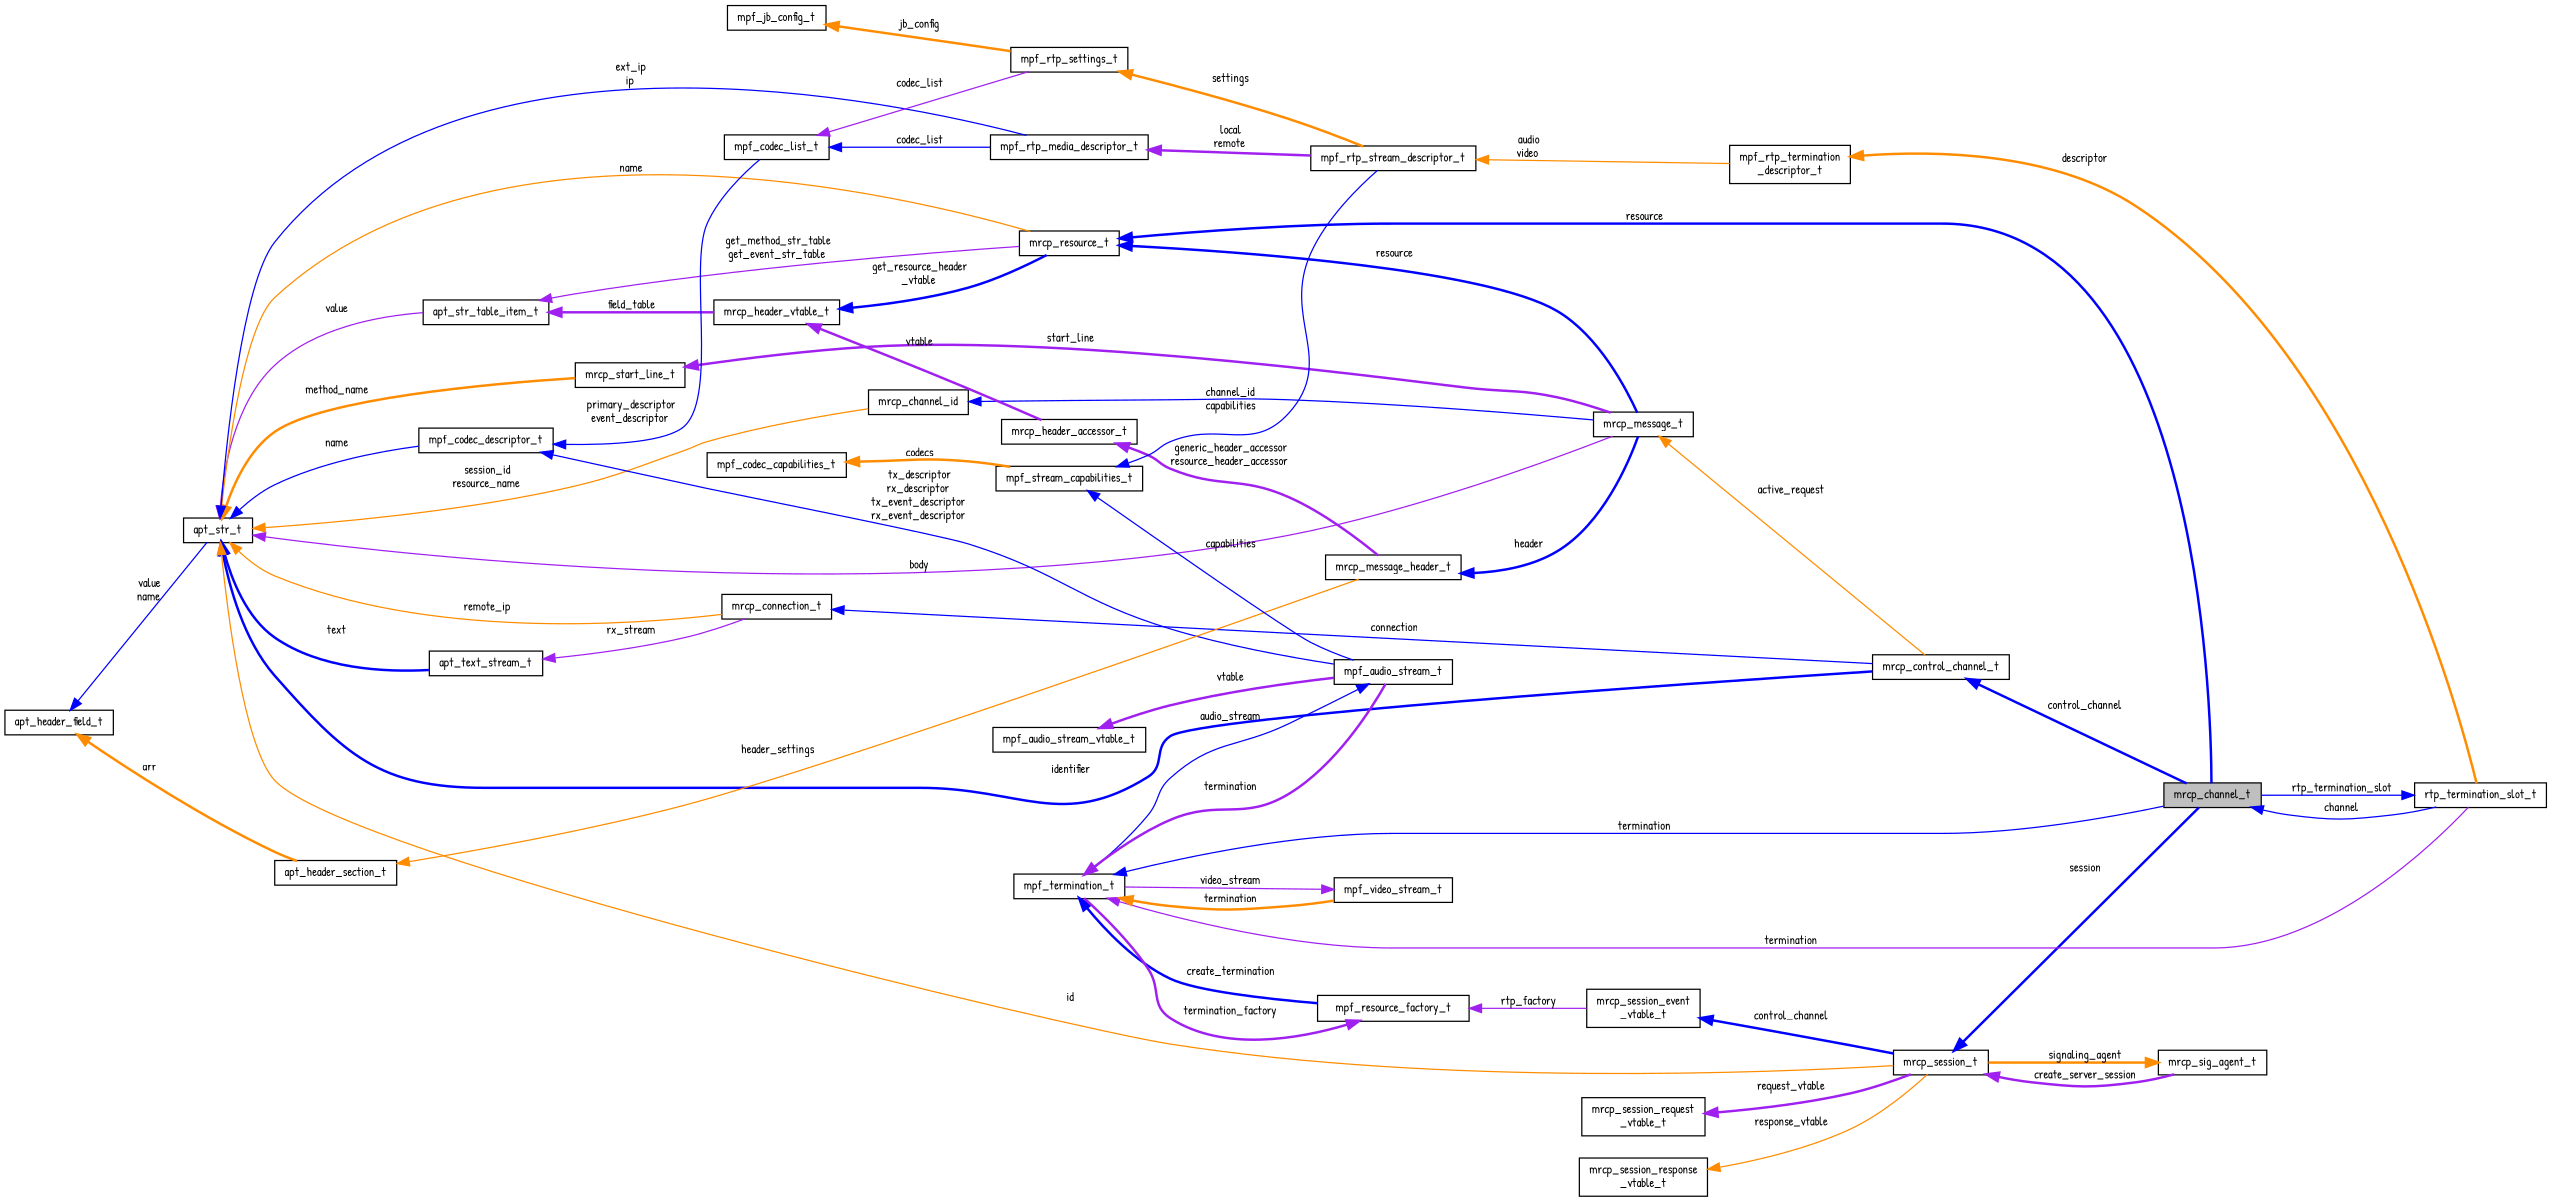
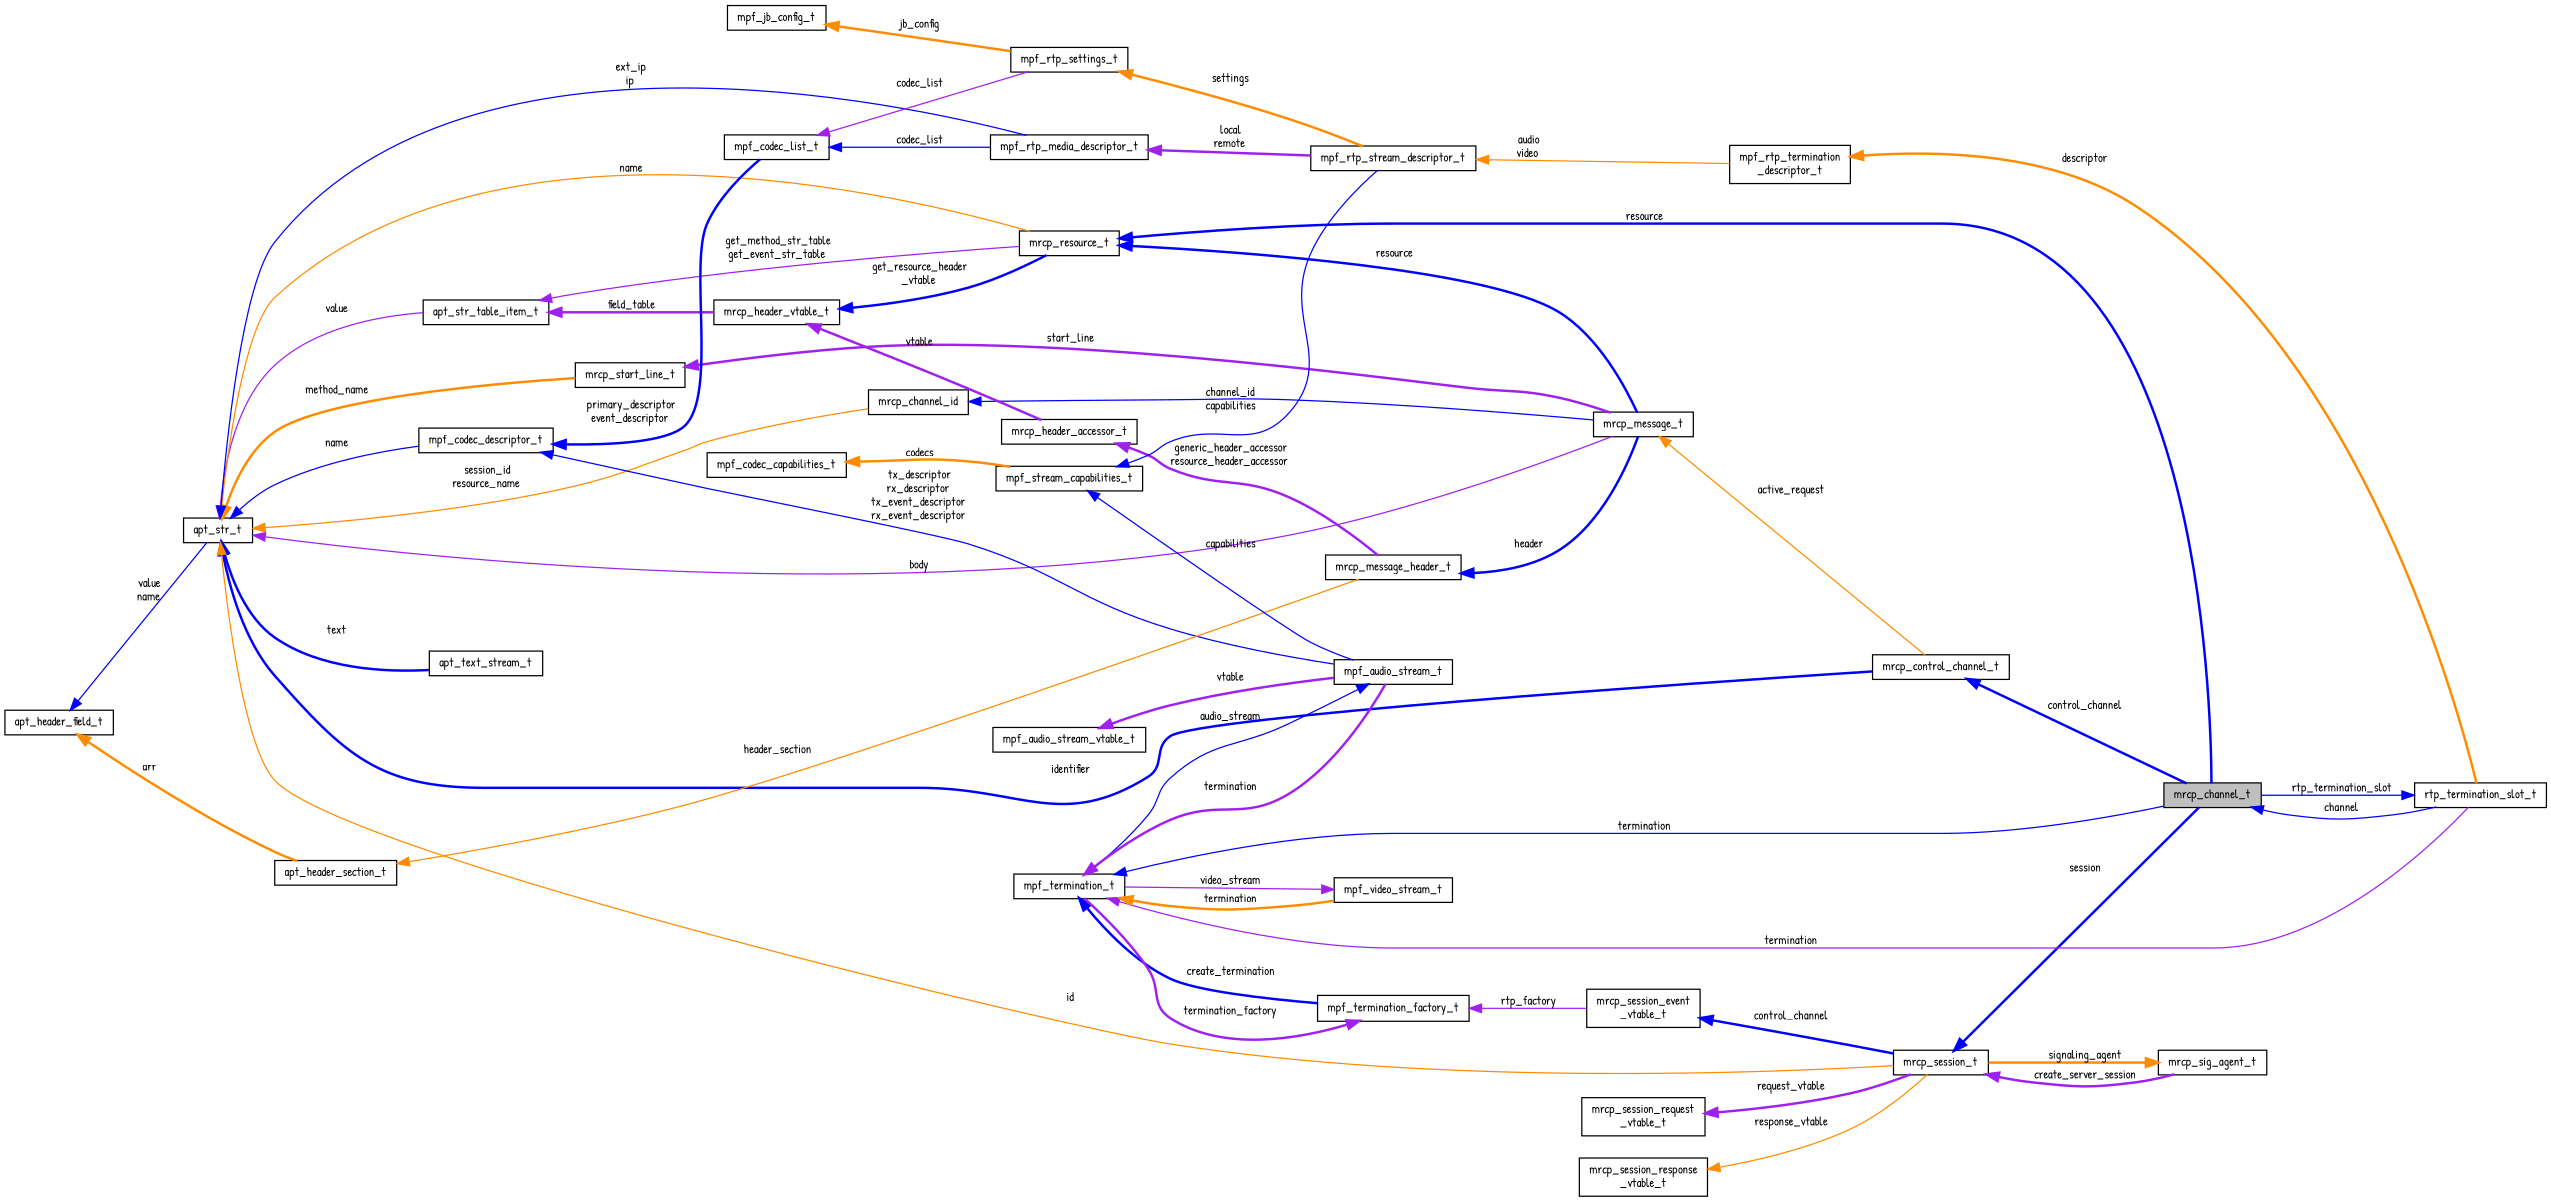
(701, 345) -> (701, 345)
(777, 607) -> none
(777, 750) -> (777, 750)
(1393, 1008) -> (1393, 1008)
